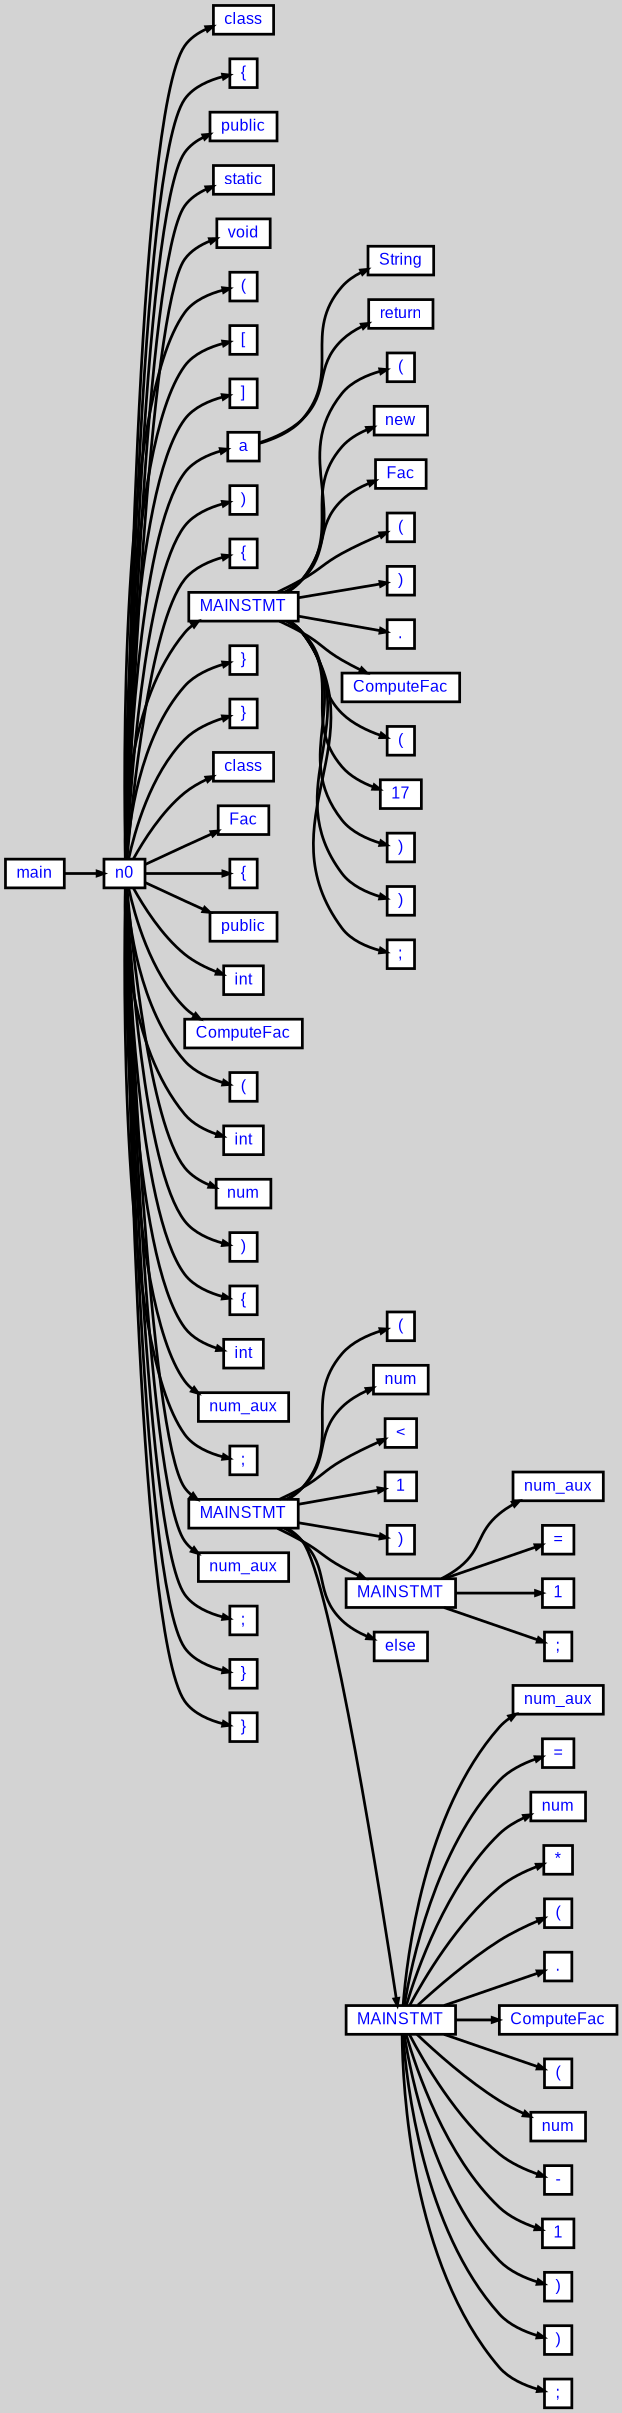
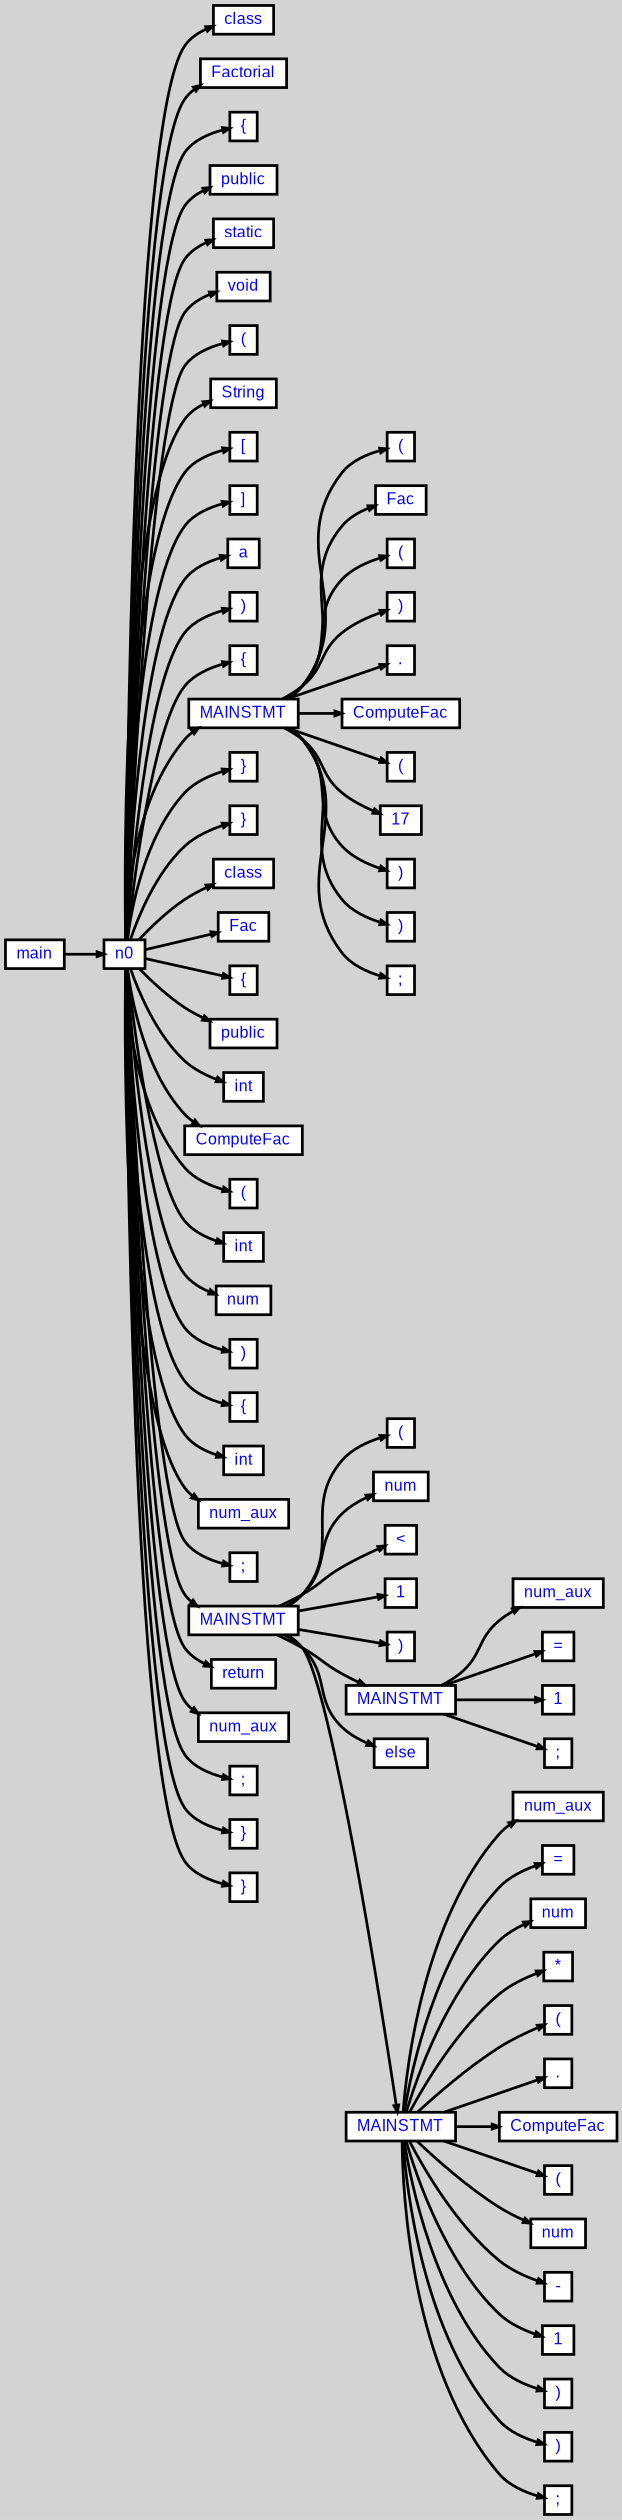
none -> (244, 73)
(322, 349) -> (133, 663)
(332, 353) -> (141, 1323)
(401, 421) -> none
